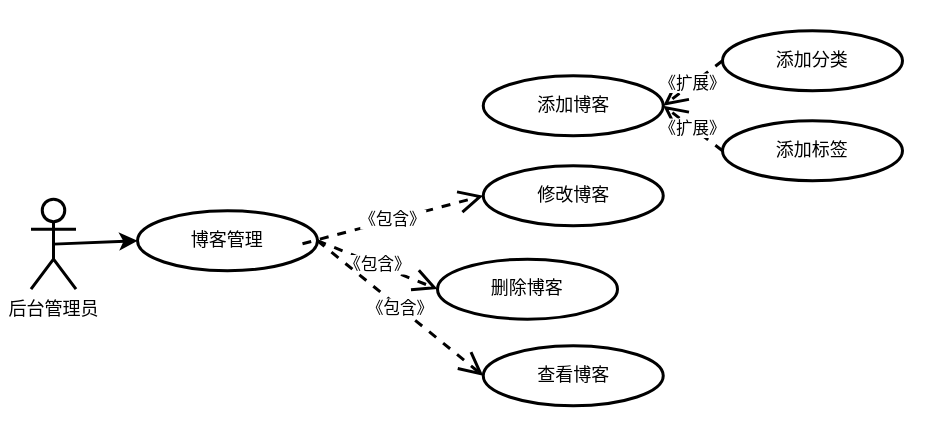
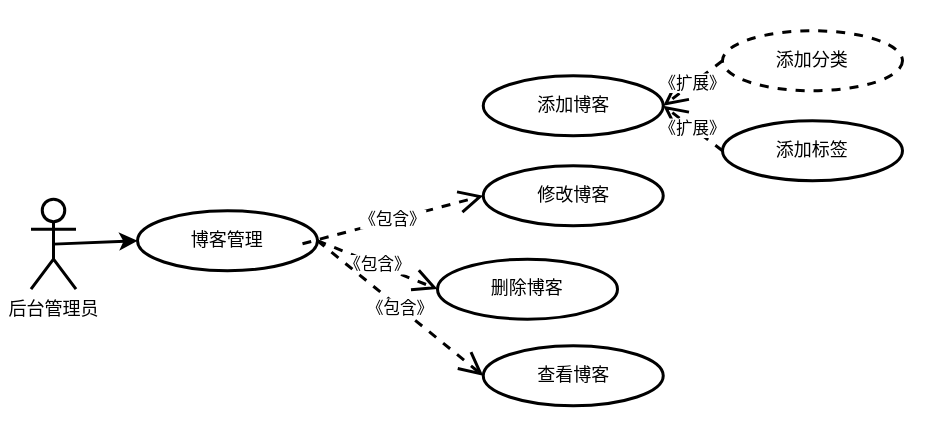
(812, 61) -> (812, 61)
